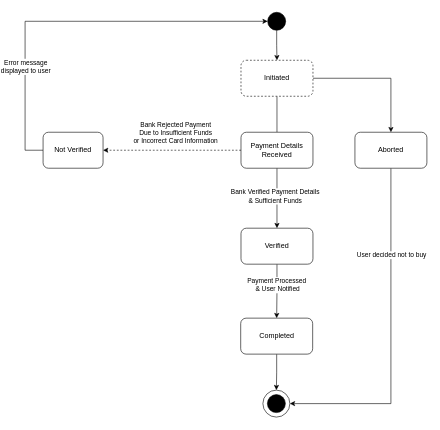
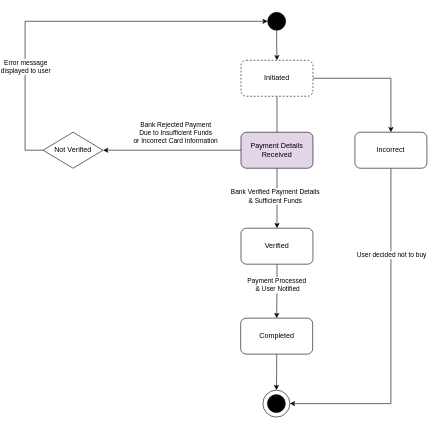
(73, 150) -> (73, 150)
(174, 150) -> (174, 150)
(277, 150) -> (277, 150)
(391, 150) -> (391, 150)
